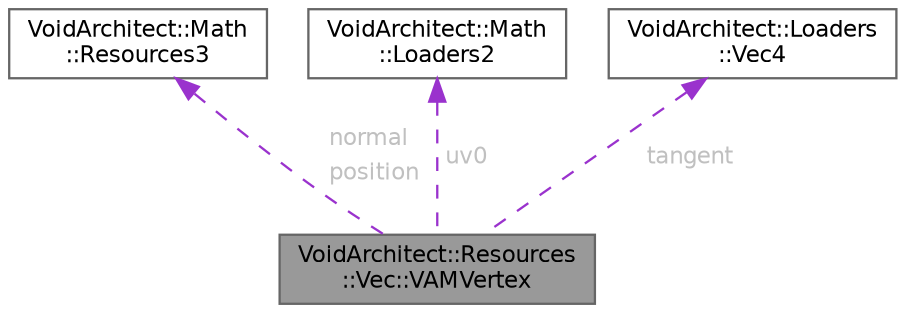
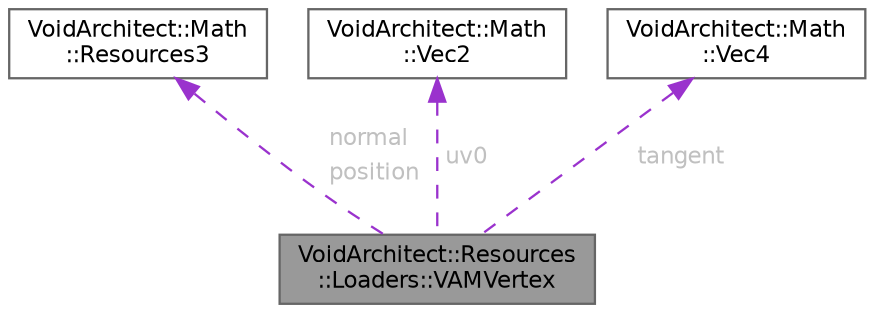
(437, 44) -> (437, 44)
(753, 44) -> (736, 44)
(437, 269) -> (437, 269)
